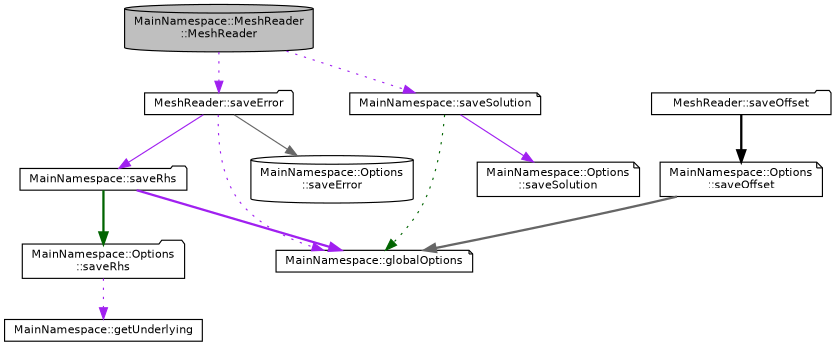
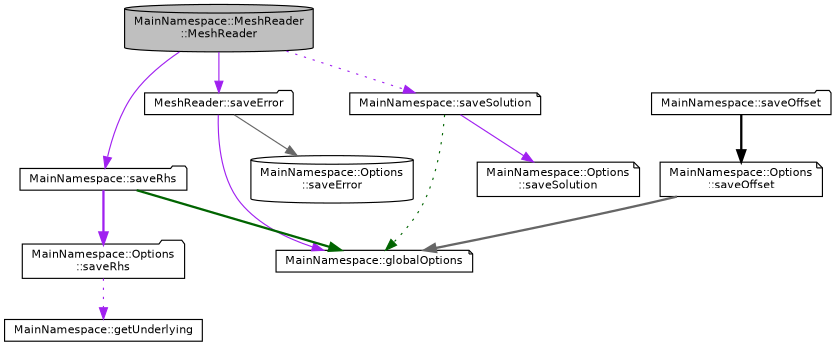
(219, 67) -> (219, 67)
(741, 104) -> (741, 104)
(166, 139) -> (132, 96)
(239, 200) -> (239, 200)
(103, 211) -> (103, 211)
(233, 219) -> (233, 219)
